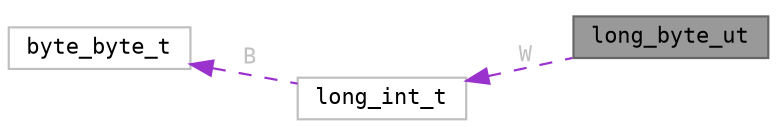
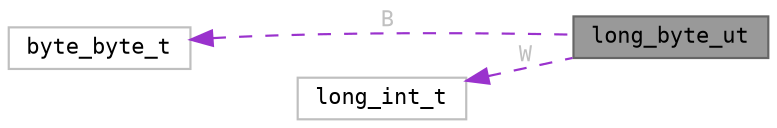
(255, 76) -> (393, 33)
